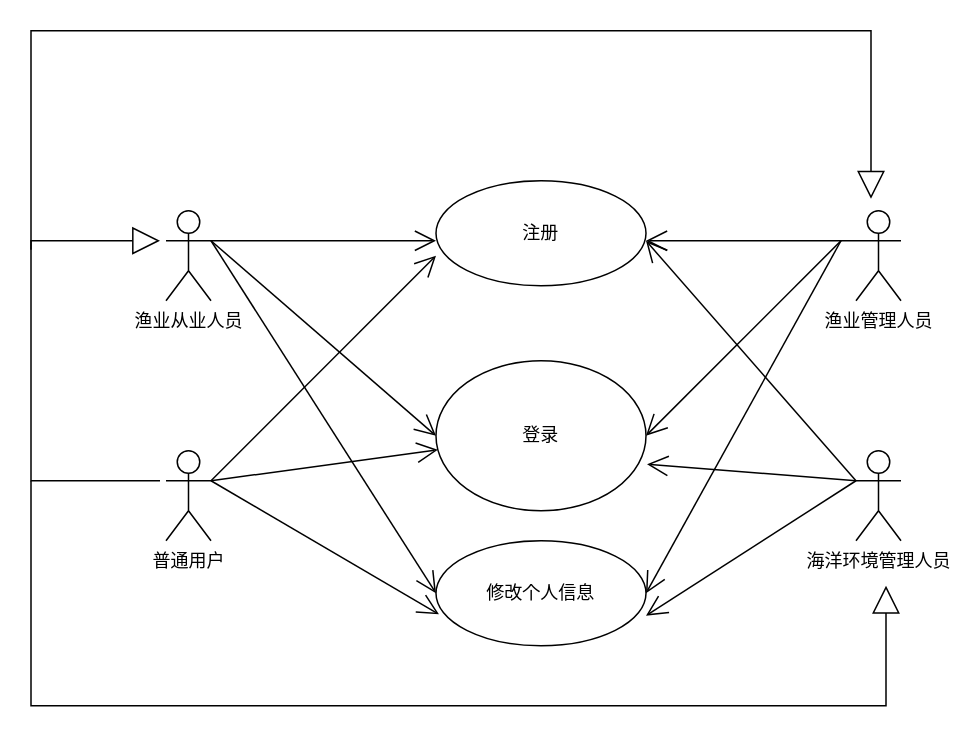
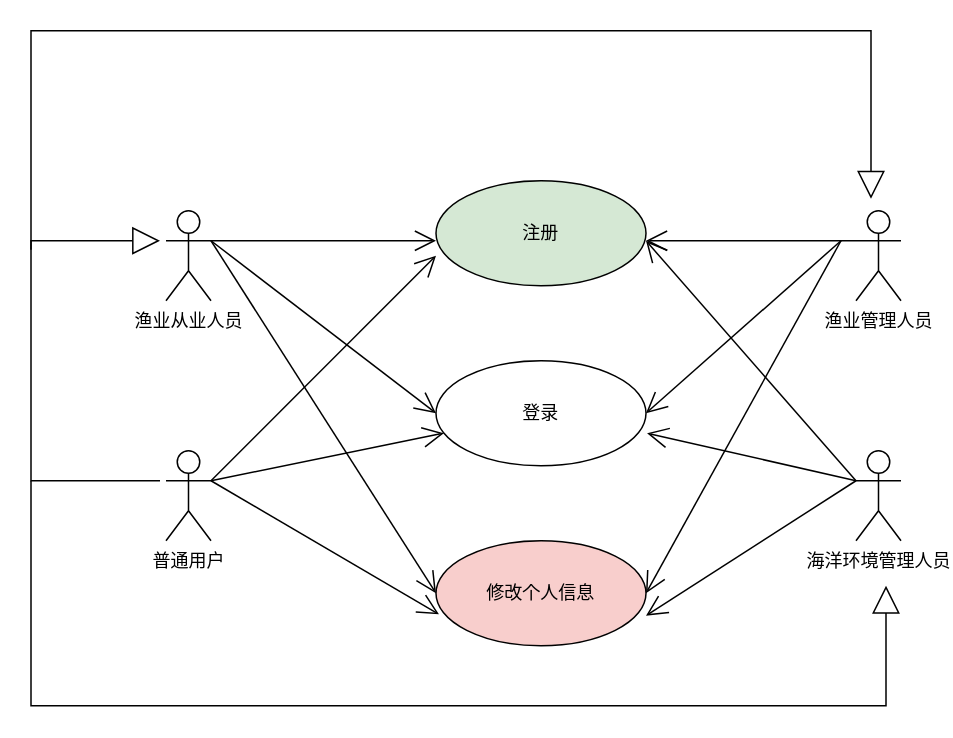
(541, 233) -> (541, 233)
(541, 436) -> (541, 413)
(541, 593) -> (541, 593)
